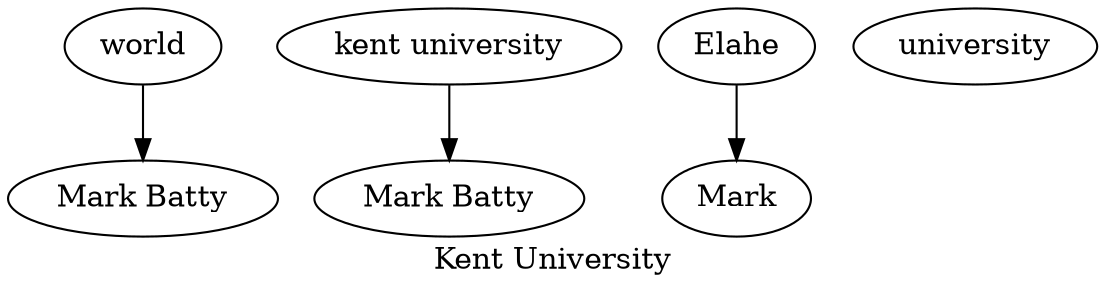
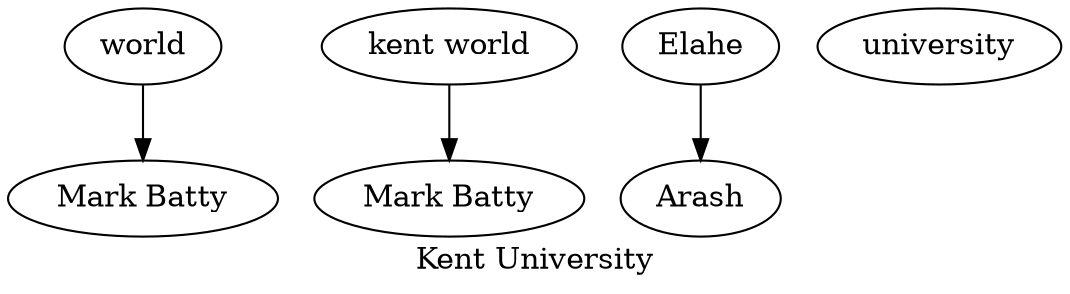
(449, 46) -> (449, 46)
(737, 199) -> (701, 199)
